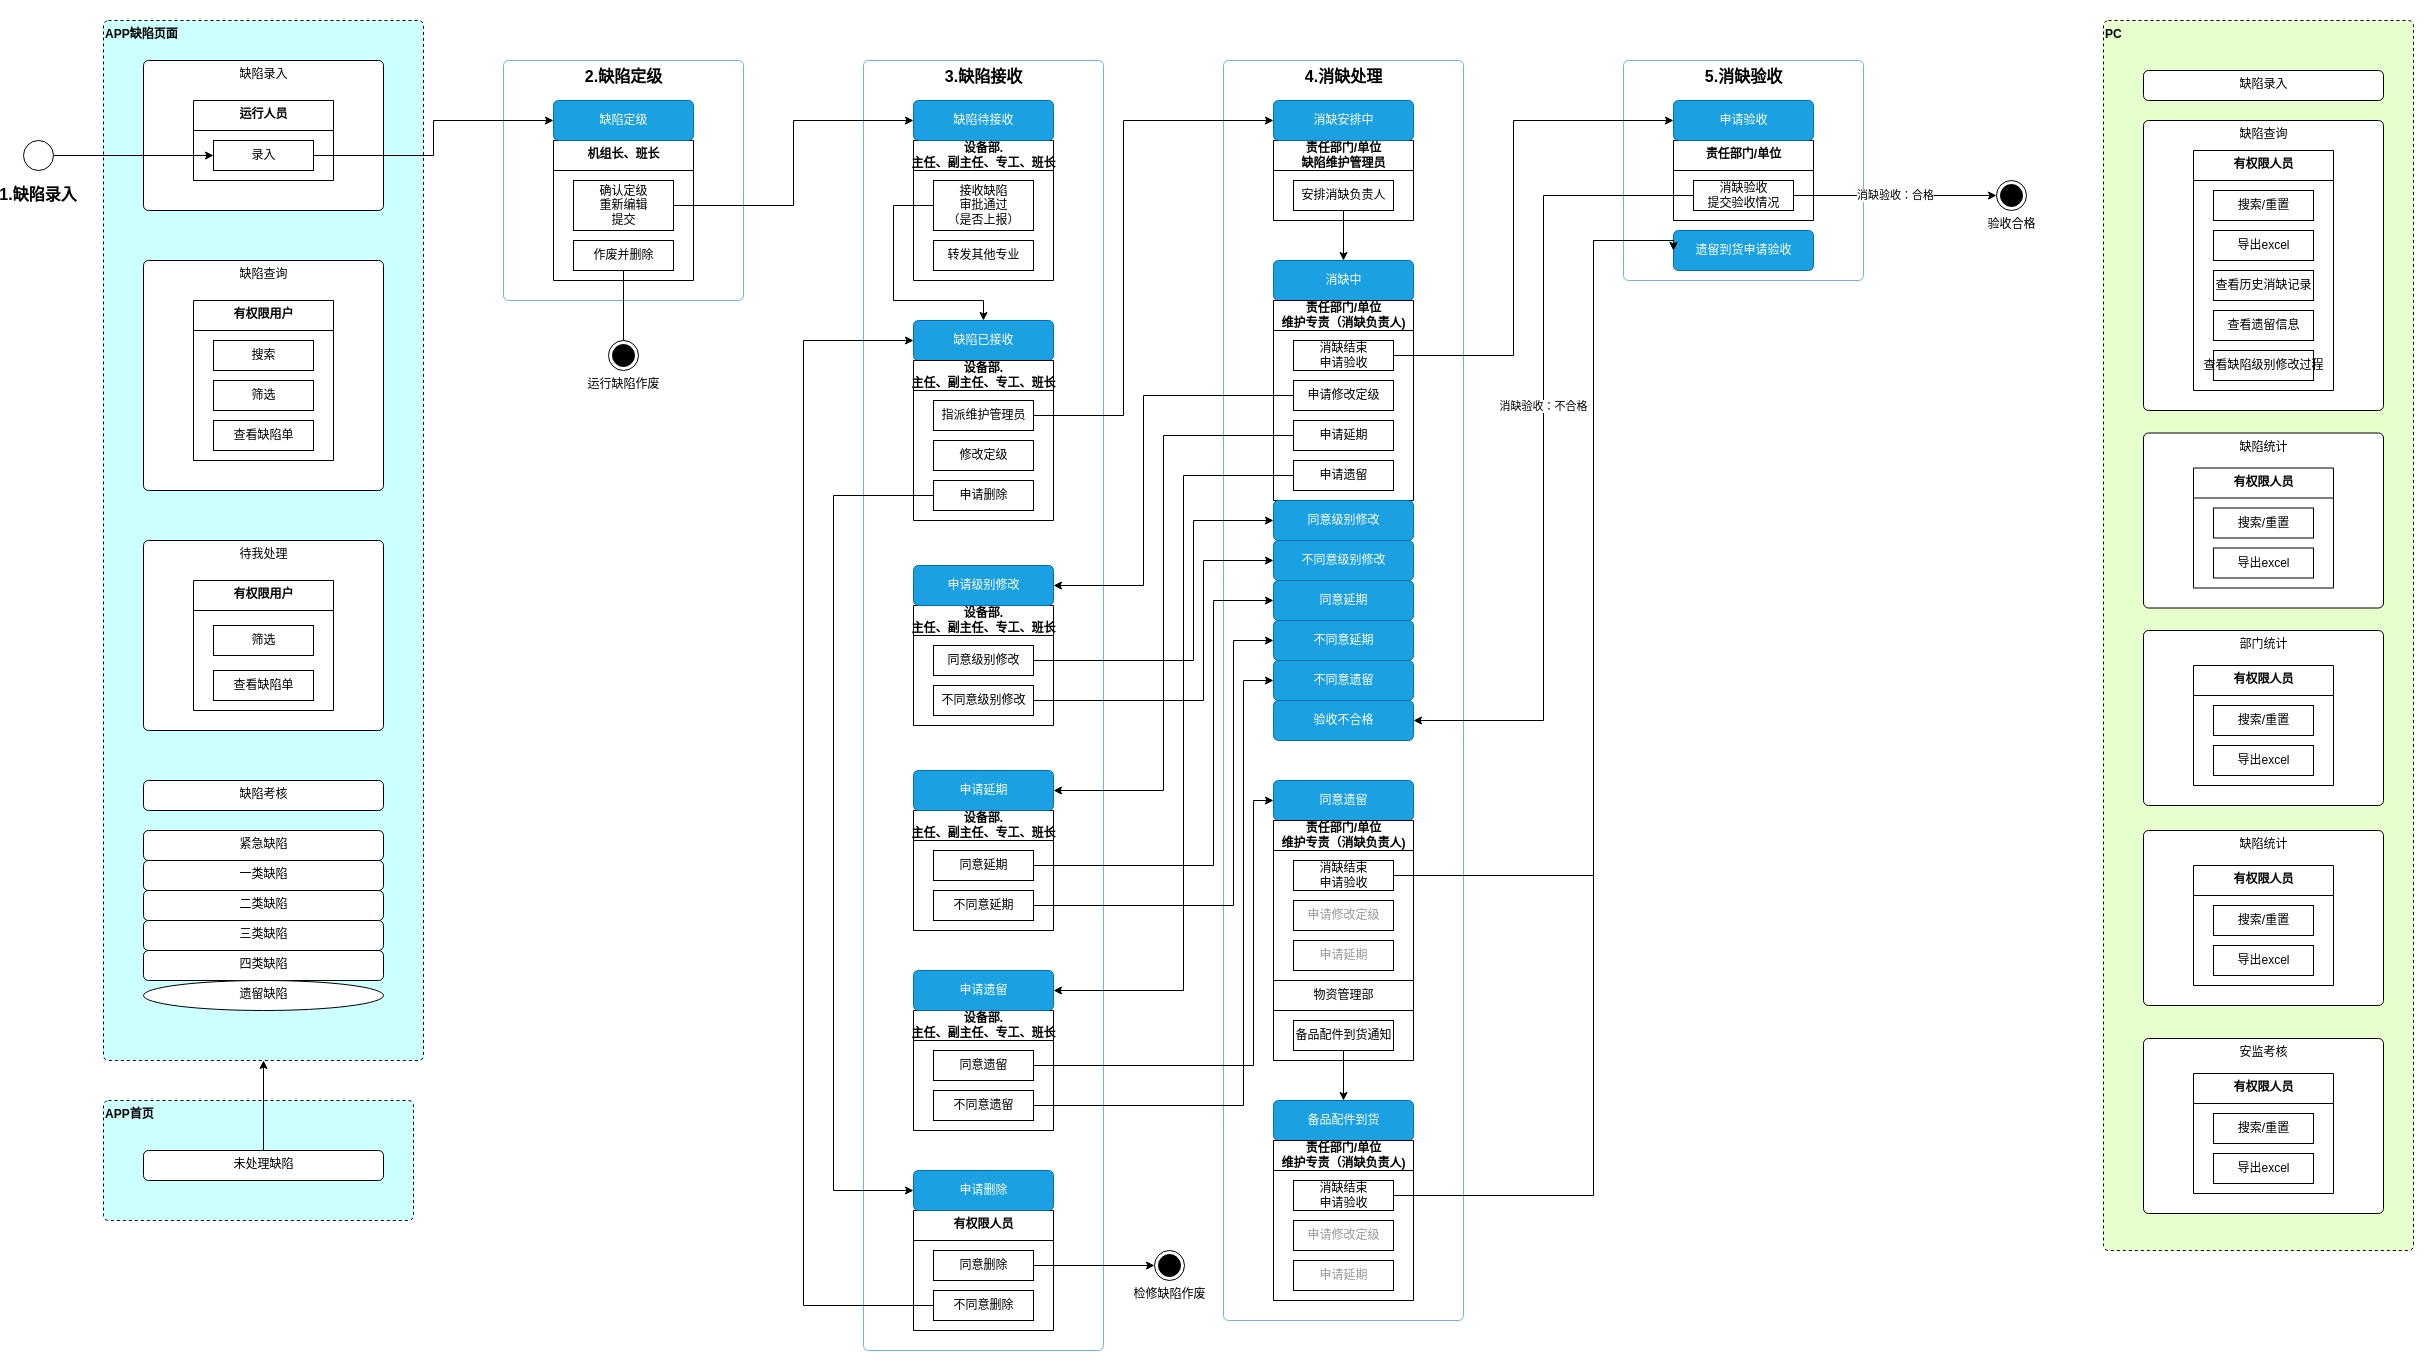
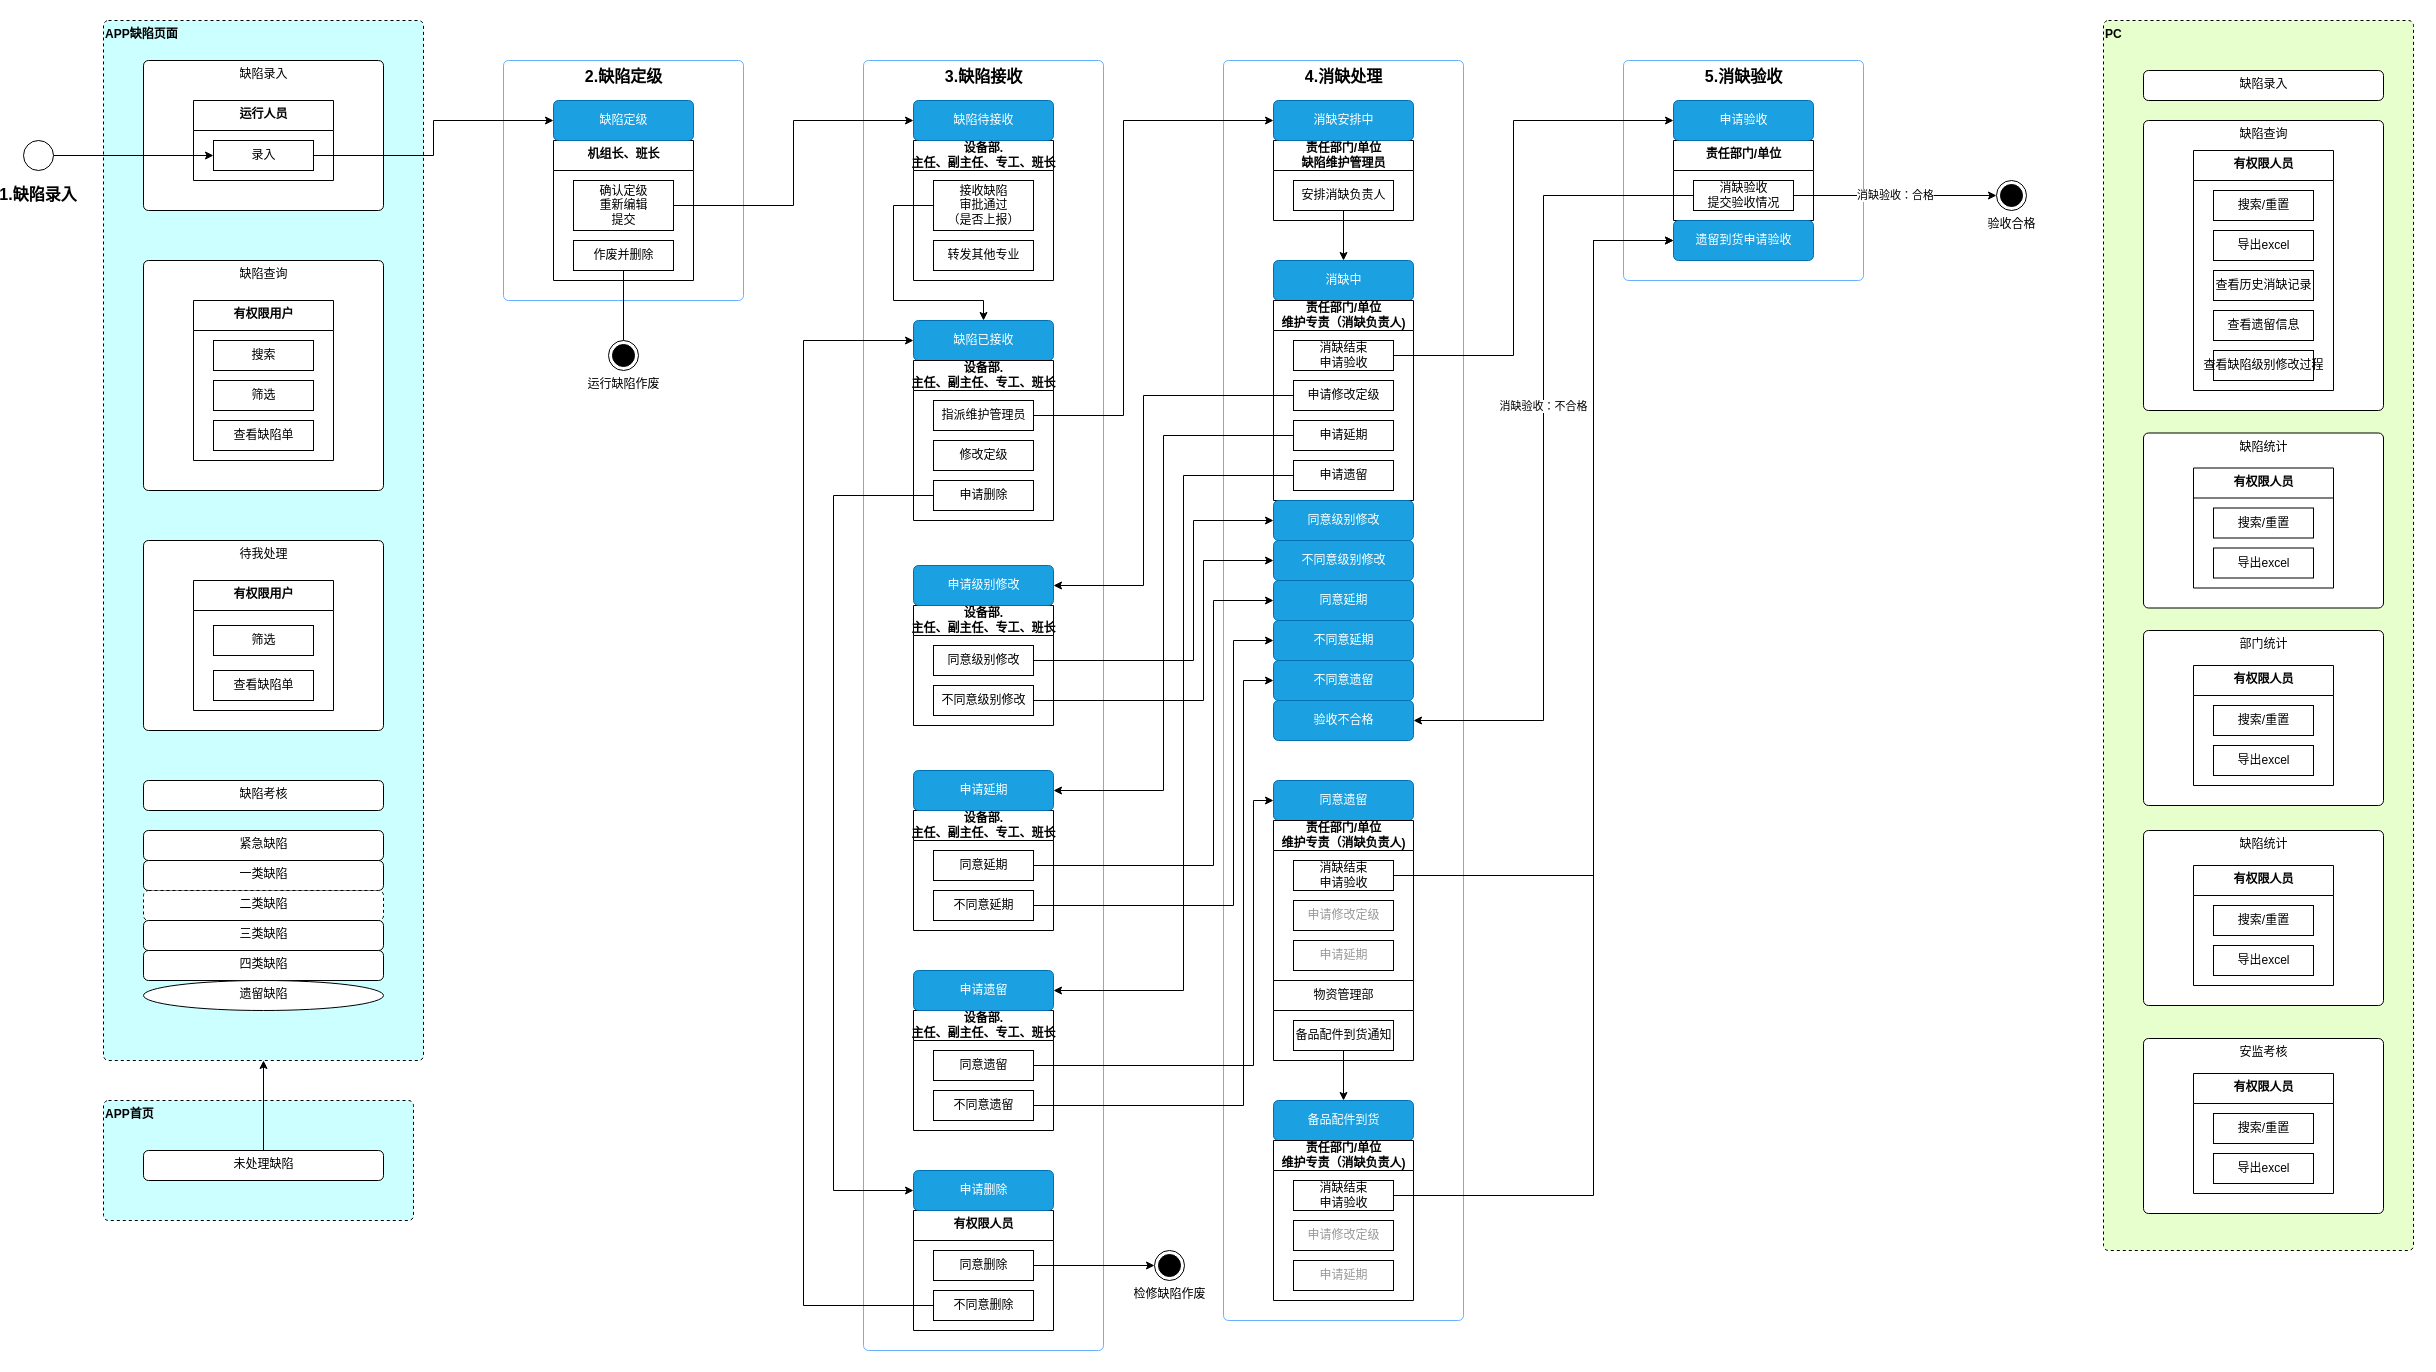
(1744, 251) -> (1744, 241)
(264, 906) -> (264, 906)
